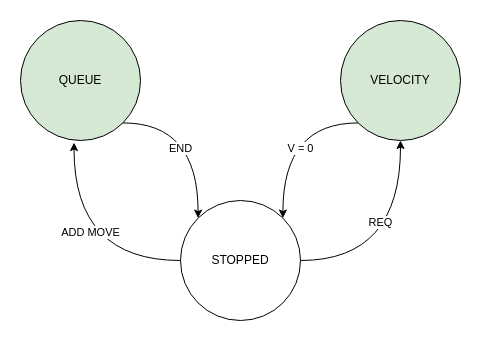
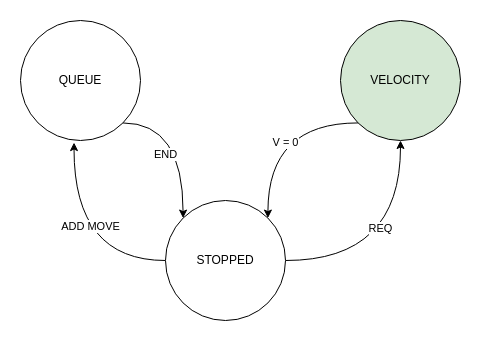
(81, 81) -> (81, 81)
(241, 261) -> (226, 261)
